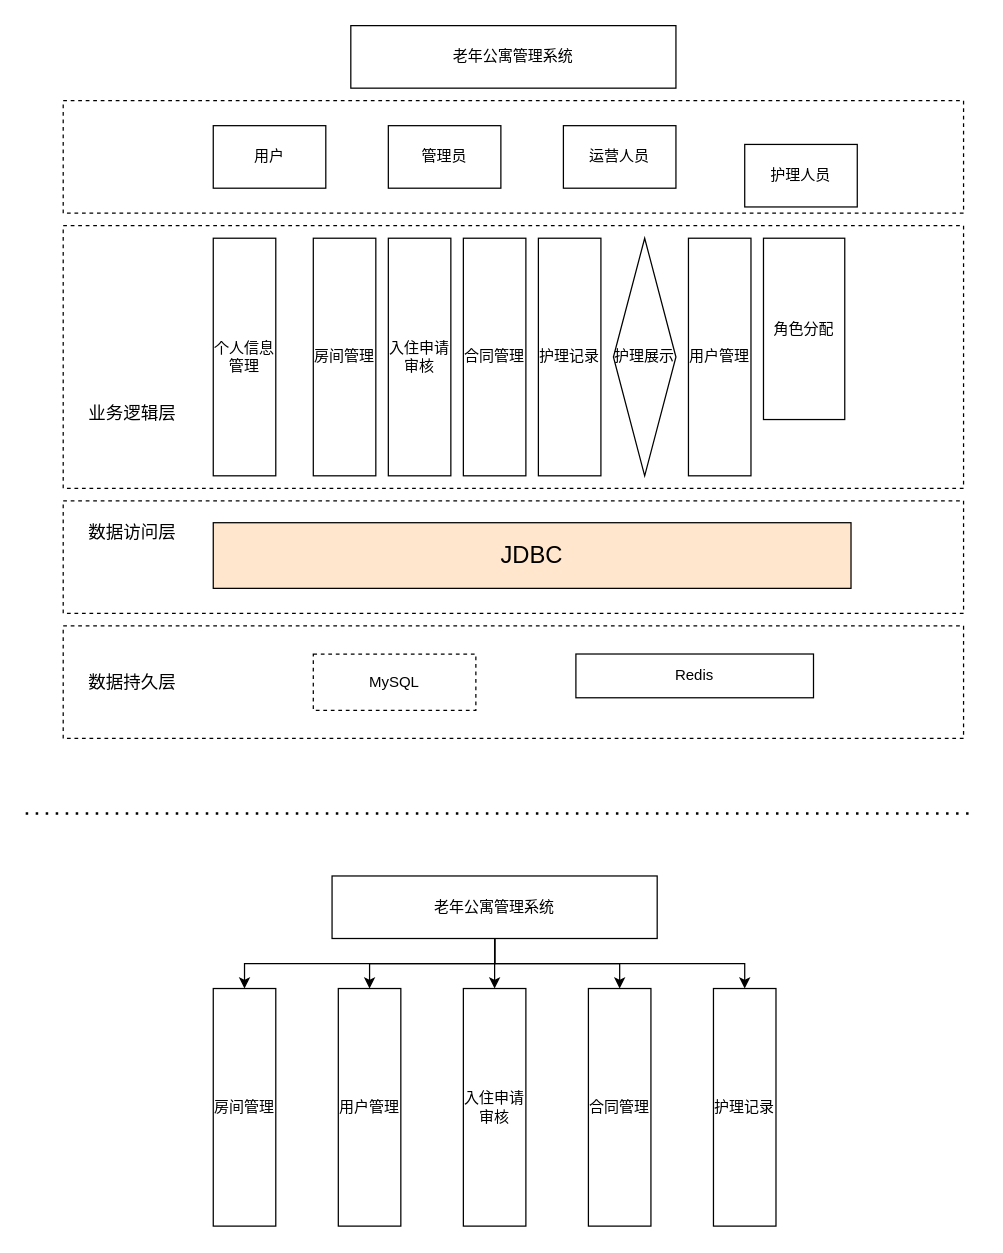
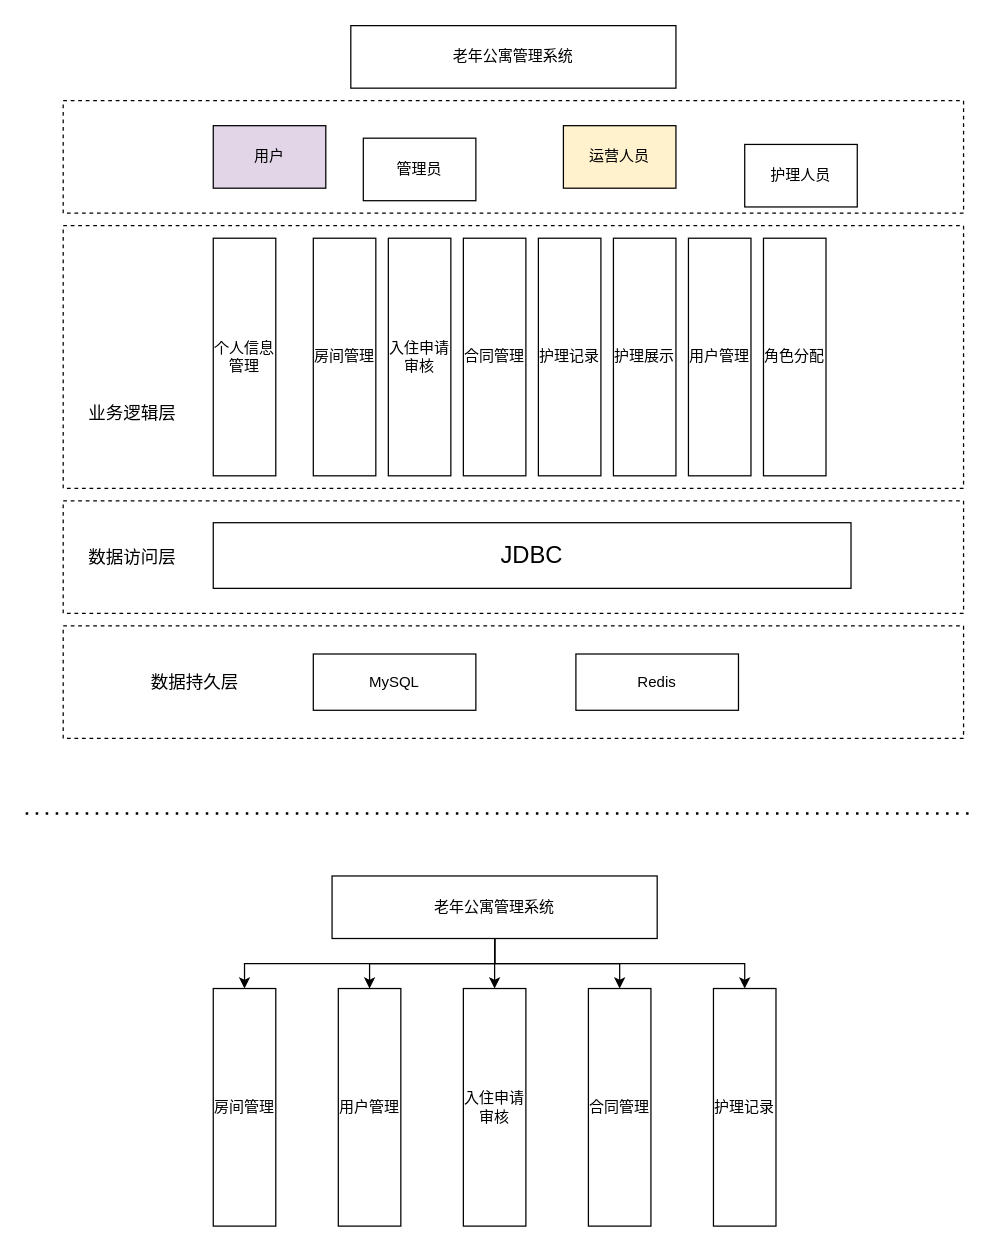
(269, 157) -> (269, 157)
(444, 157) -> (419, 169)
(619, 157) -> (619, 157)
(804, 329) -> (794, 357)
(644, 357) -> (644, 357)
(132, 532) -> (132, 557)
(532, 555) -> (532, 555)
(694, 676) -> (657, 682)
(132, 682) -> (194, 682)
(394, 682) -> (394, 682)
